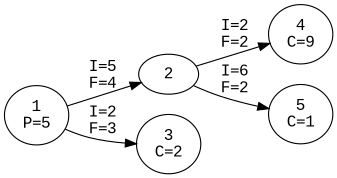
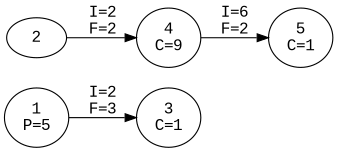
(99, 96) -> none
(225, 98) -> (229, 38)
(169, 144) -> (169, 118)
